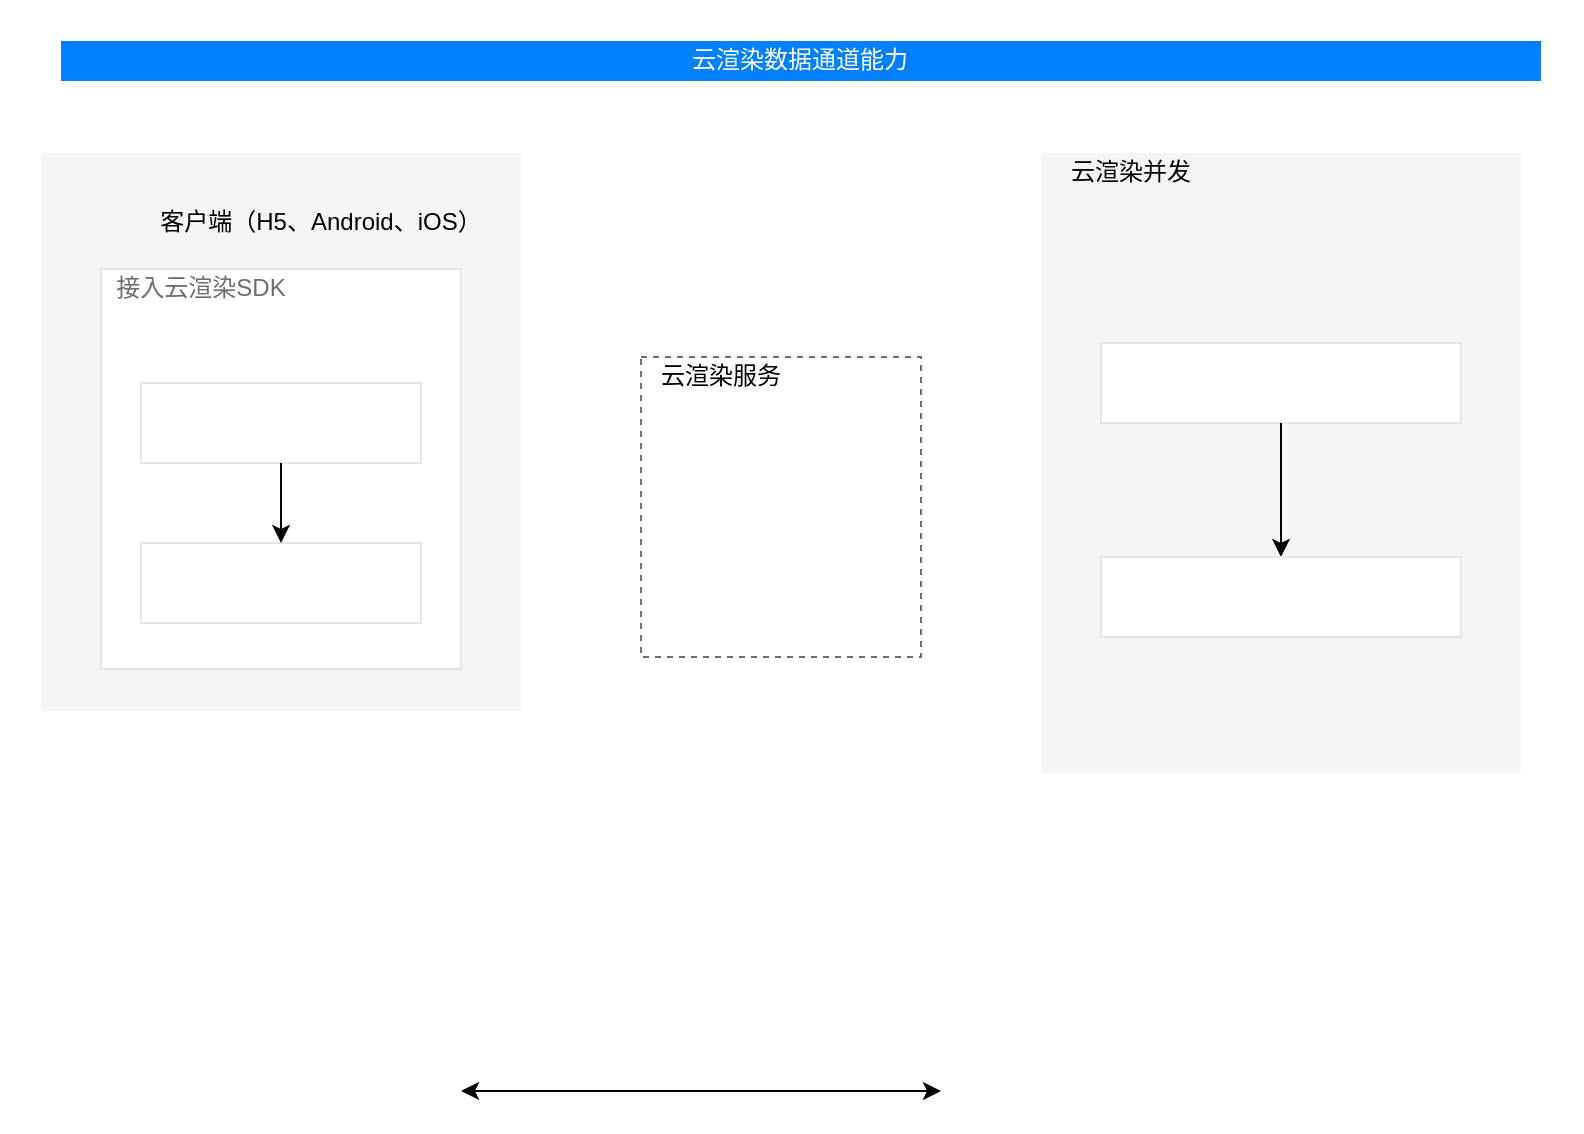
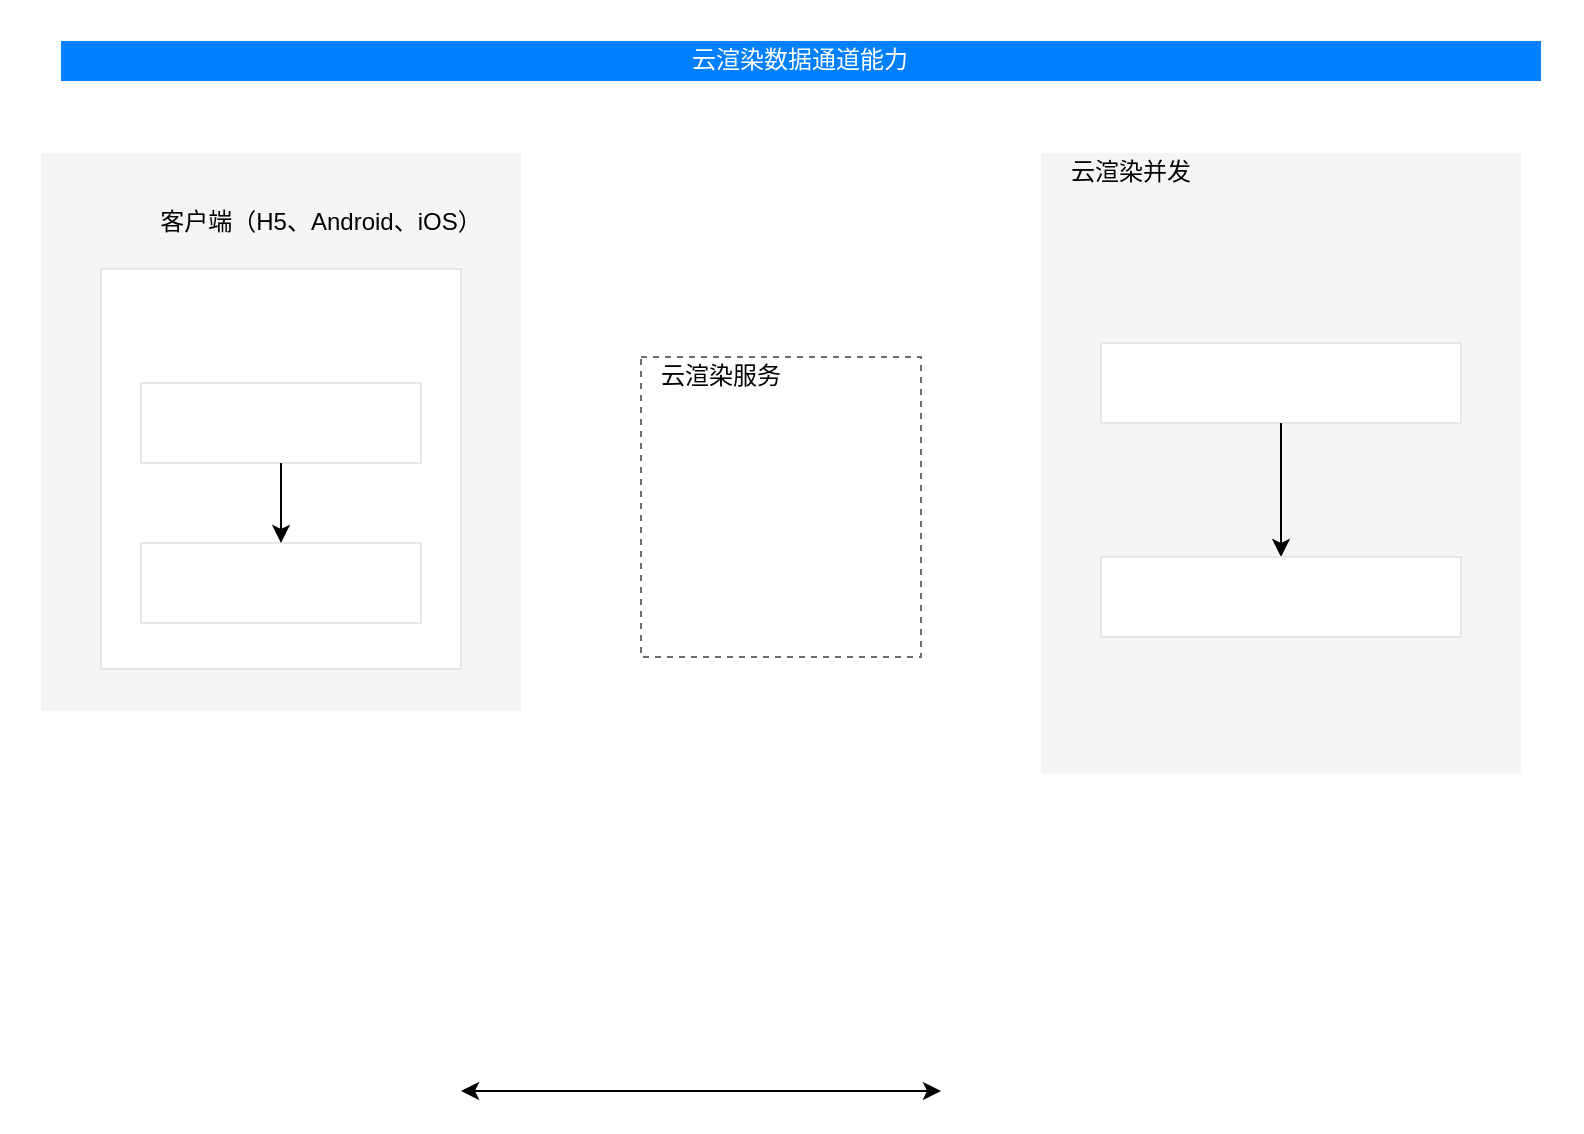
(201, 289) -> none
